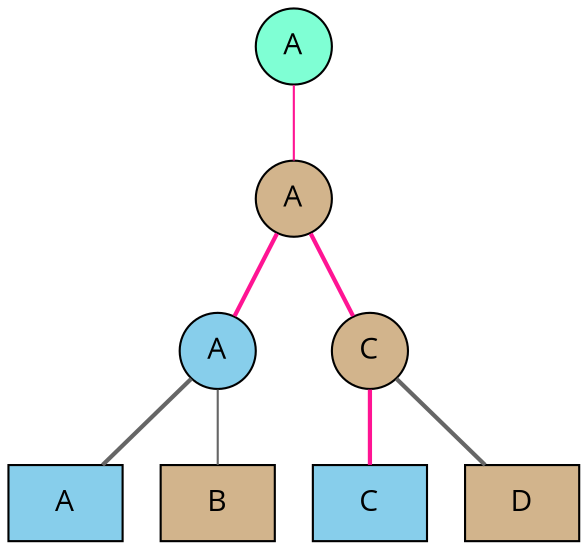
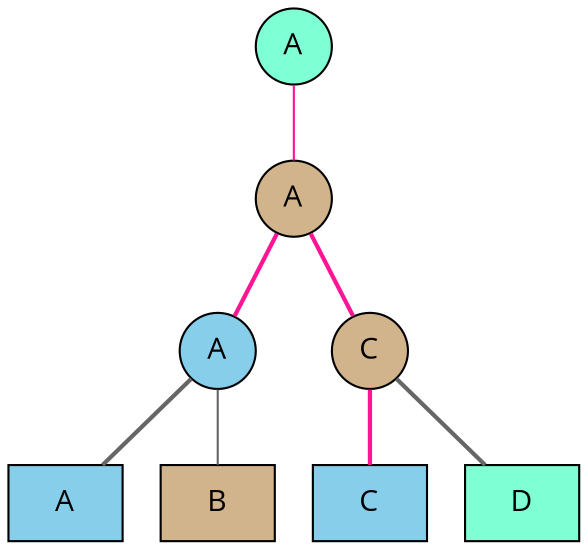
(522, 503) -> (522, 503)
